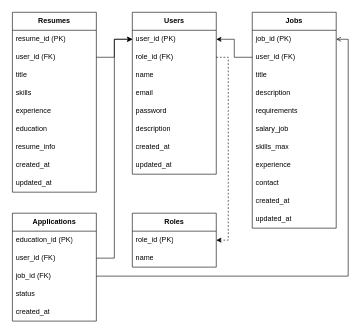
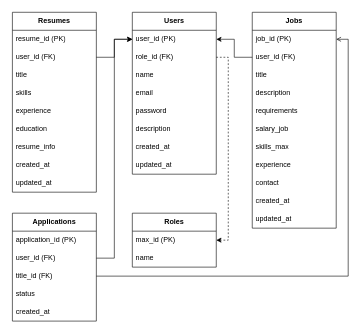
(47, 240) -> (50, 240)
(157, 240) -> (156, 240)
(36, 276) -> (38, 276)
